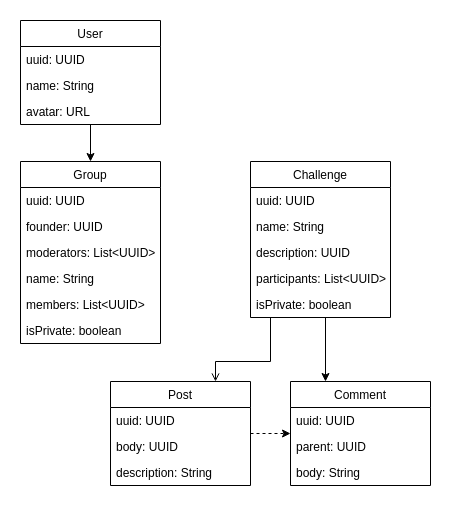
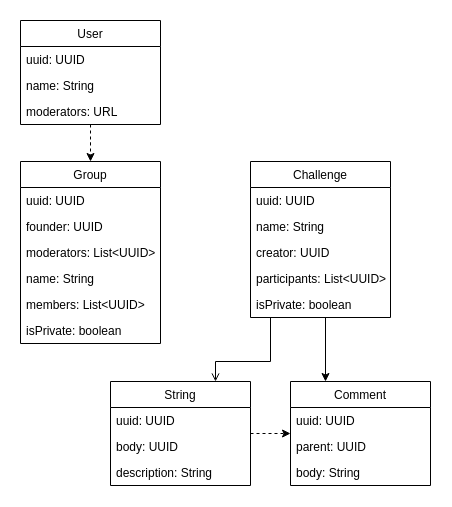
(60, 112) -> (73, 112)
(91, 143) -> (91, 143)
(307, 253) -> (297, 253)
(180, 395) -> (180, 395)
